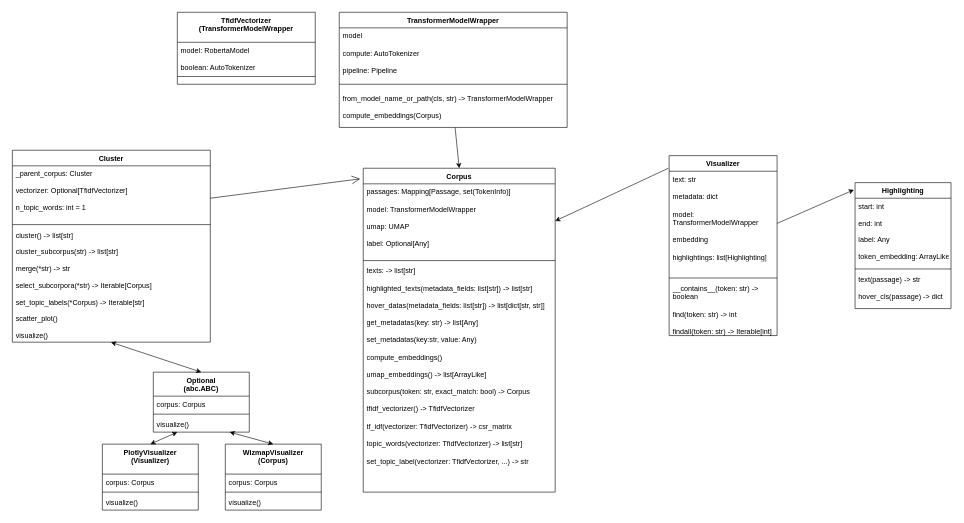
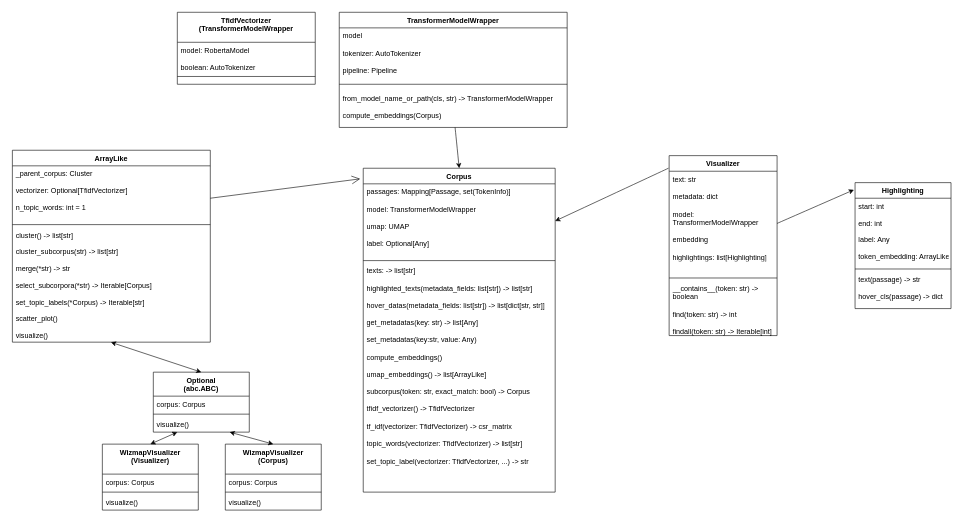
(384, 45) -> (388, 45)
(111, 158) -> (111, 158)
(150, 452) -> (150, 452)
